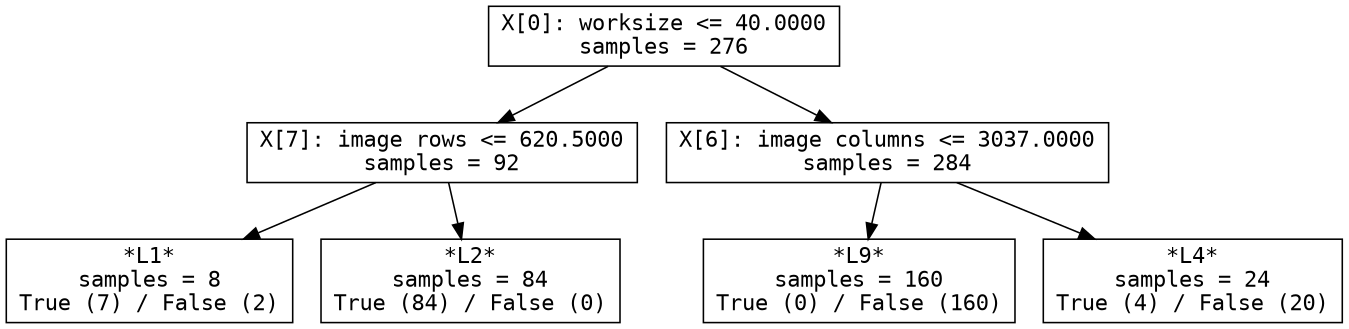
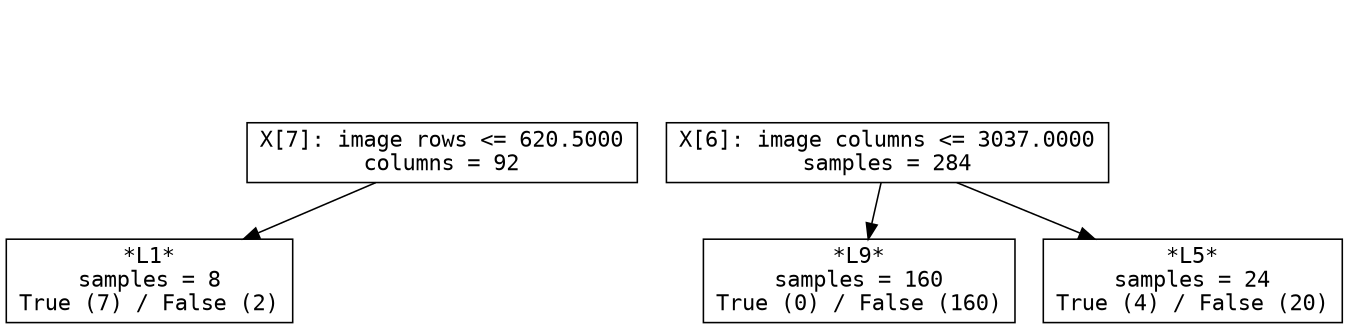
(664, 36) -> none
(442, 153) -> (442, 153)
(471, 281) -> none
(1193, 281) -> (1193, 281)
